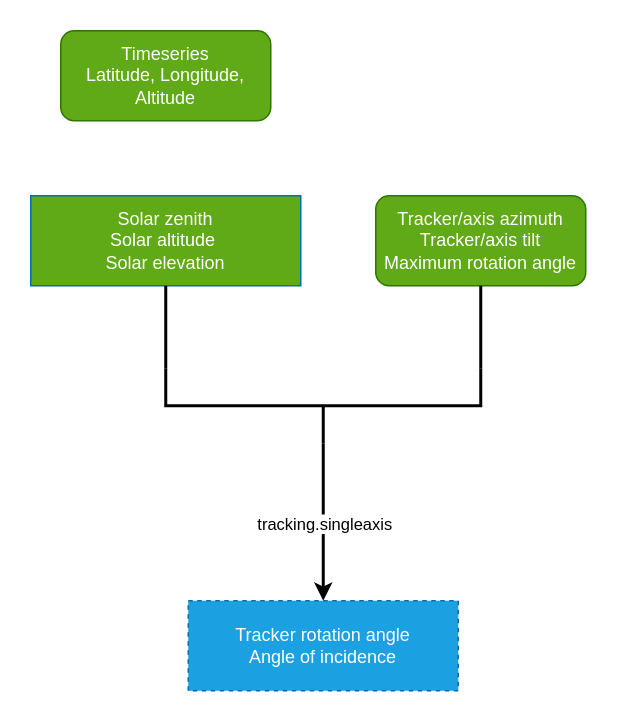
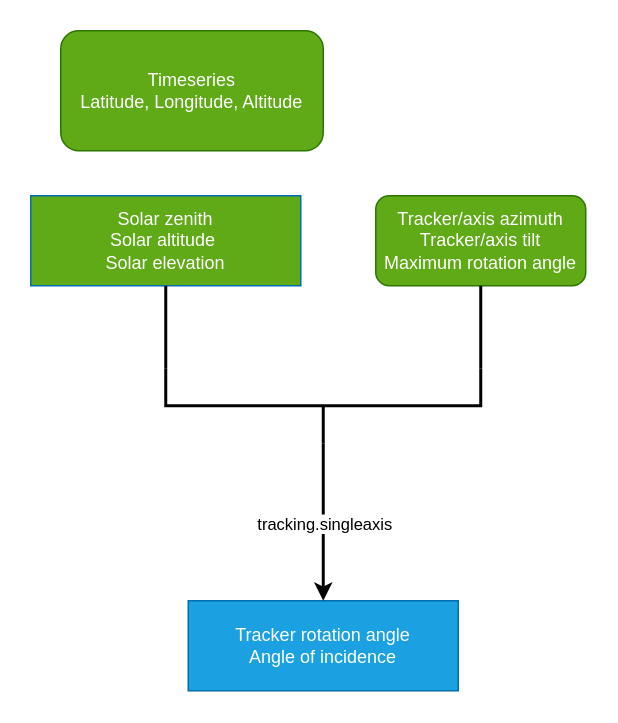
(166, 76) -> (192, 91)
(323, 646) -> (323, 646)
